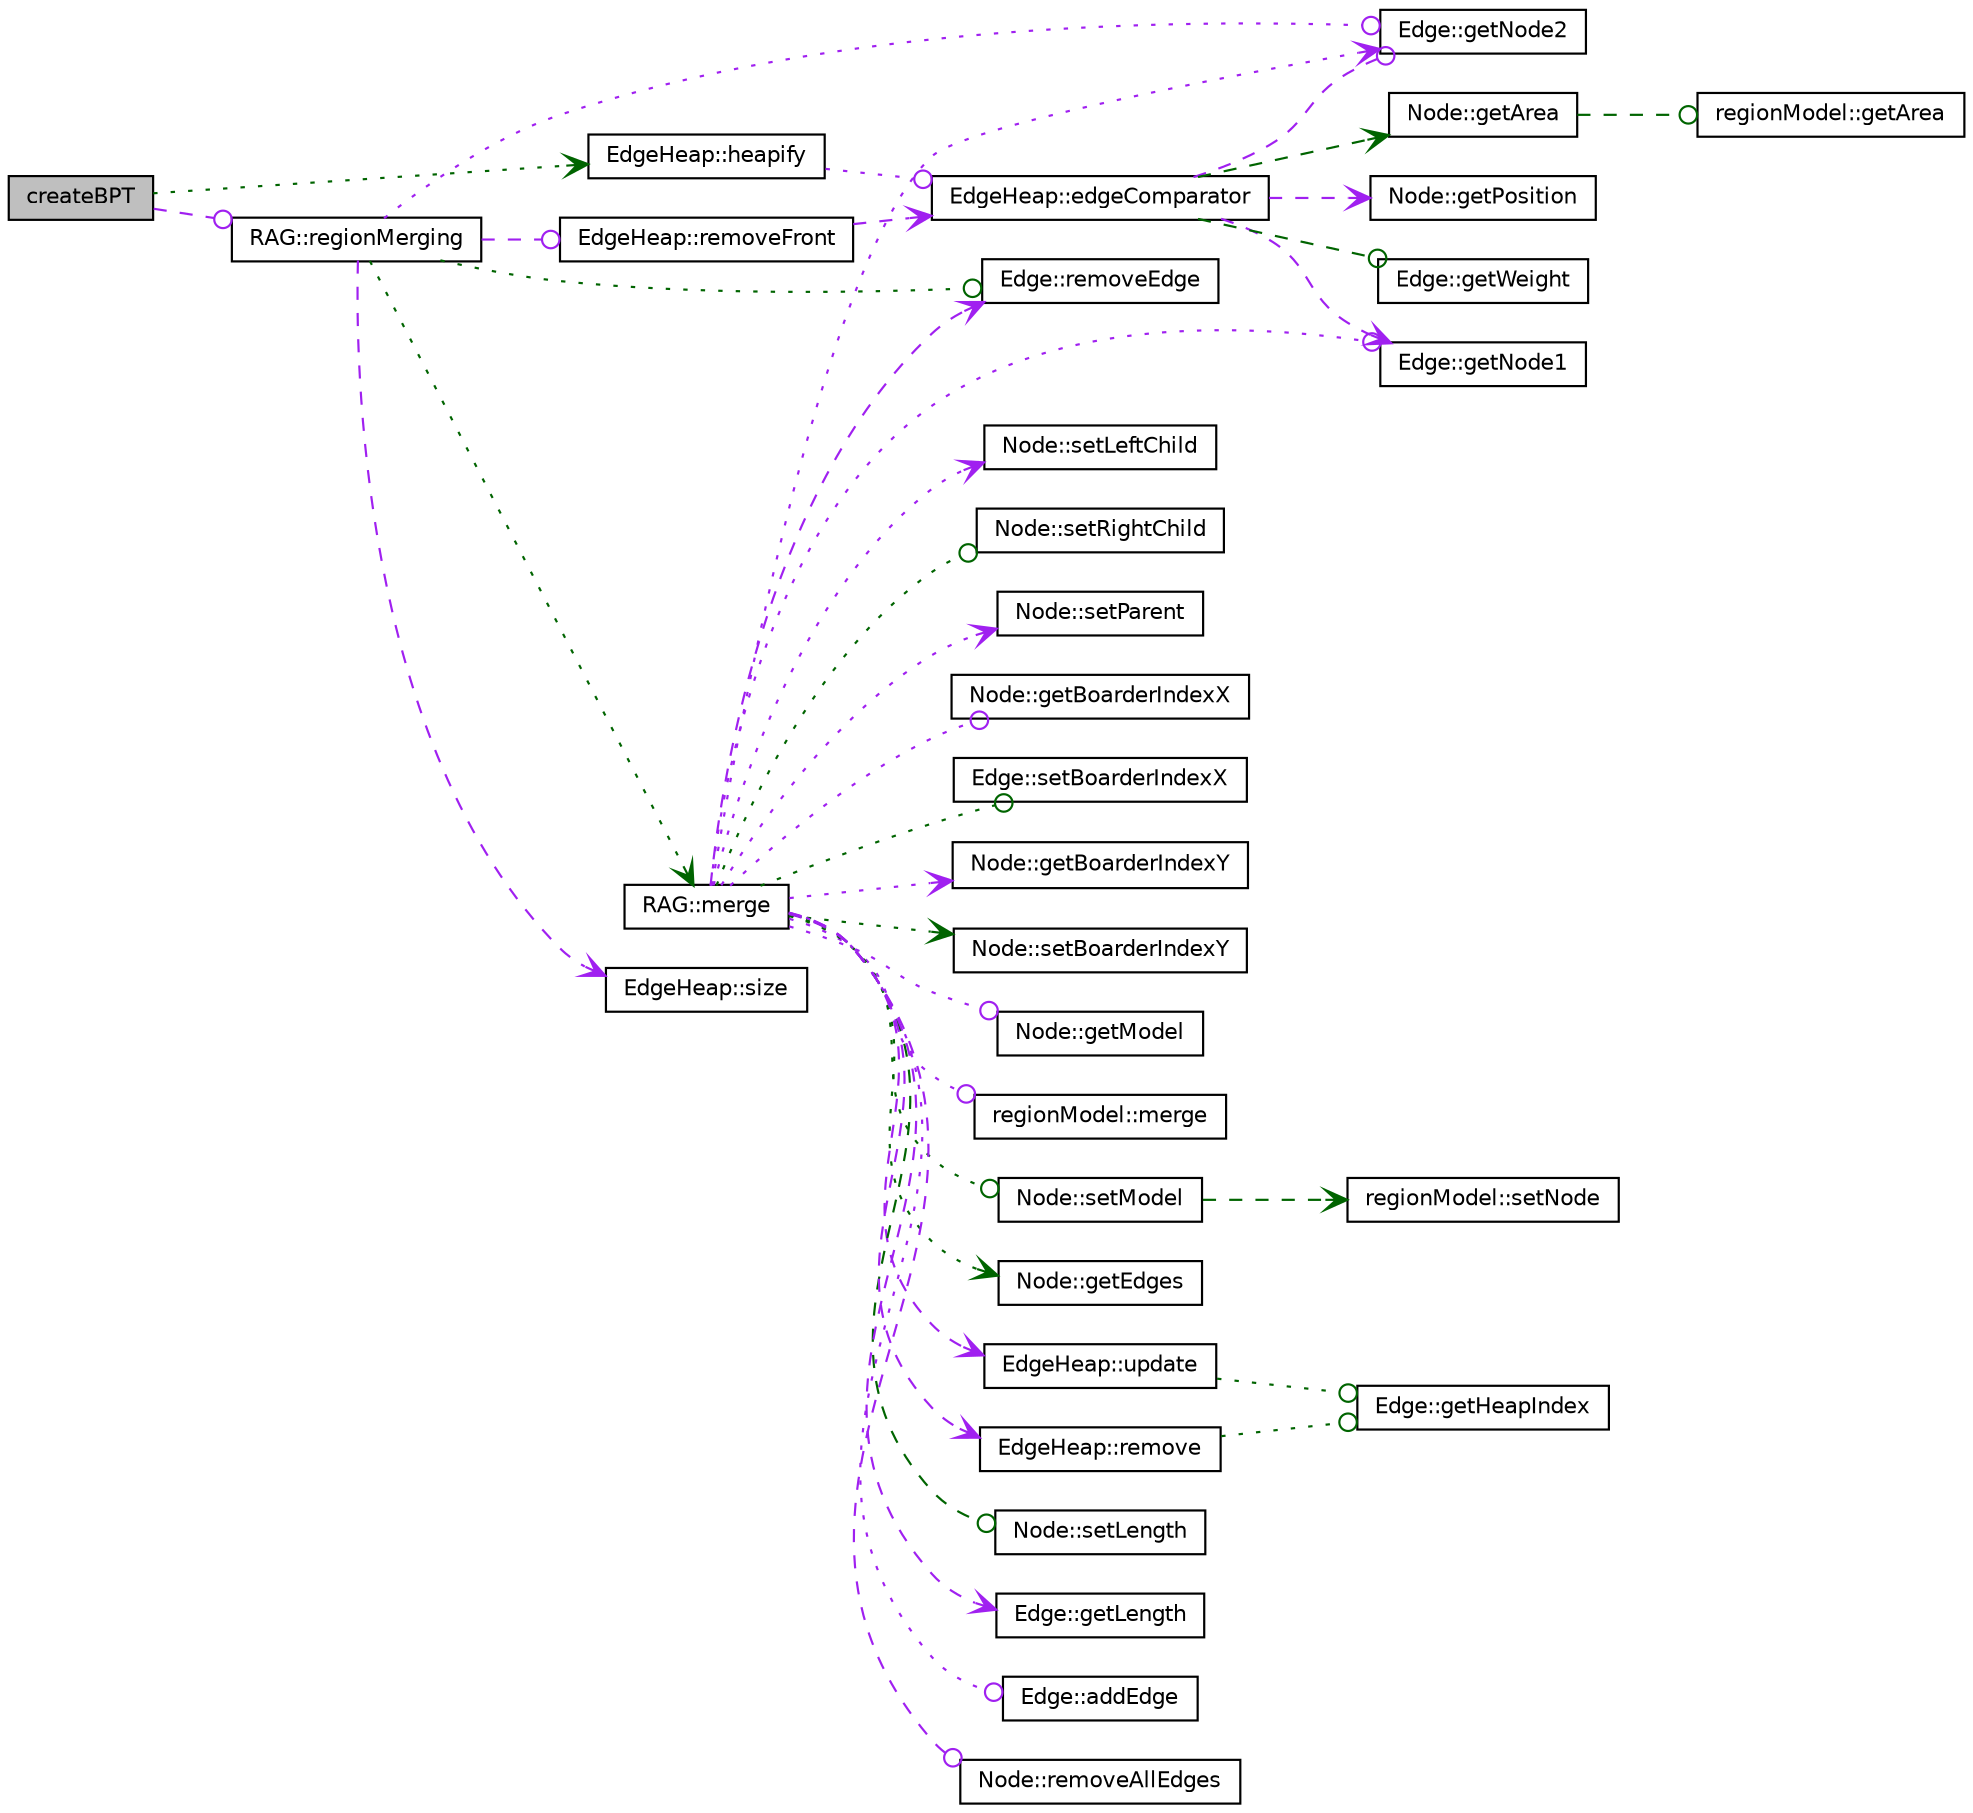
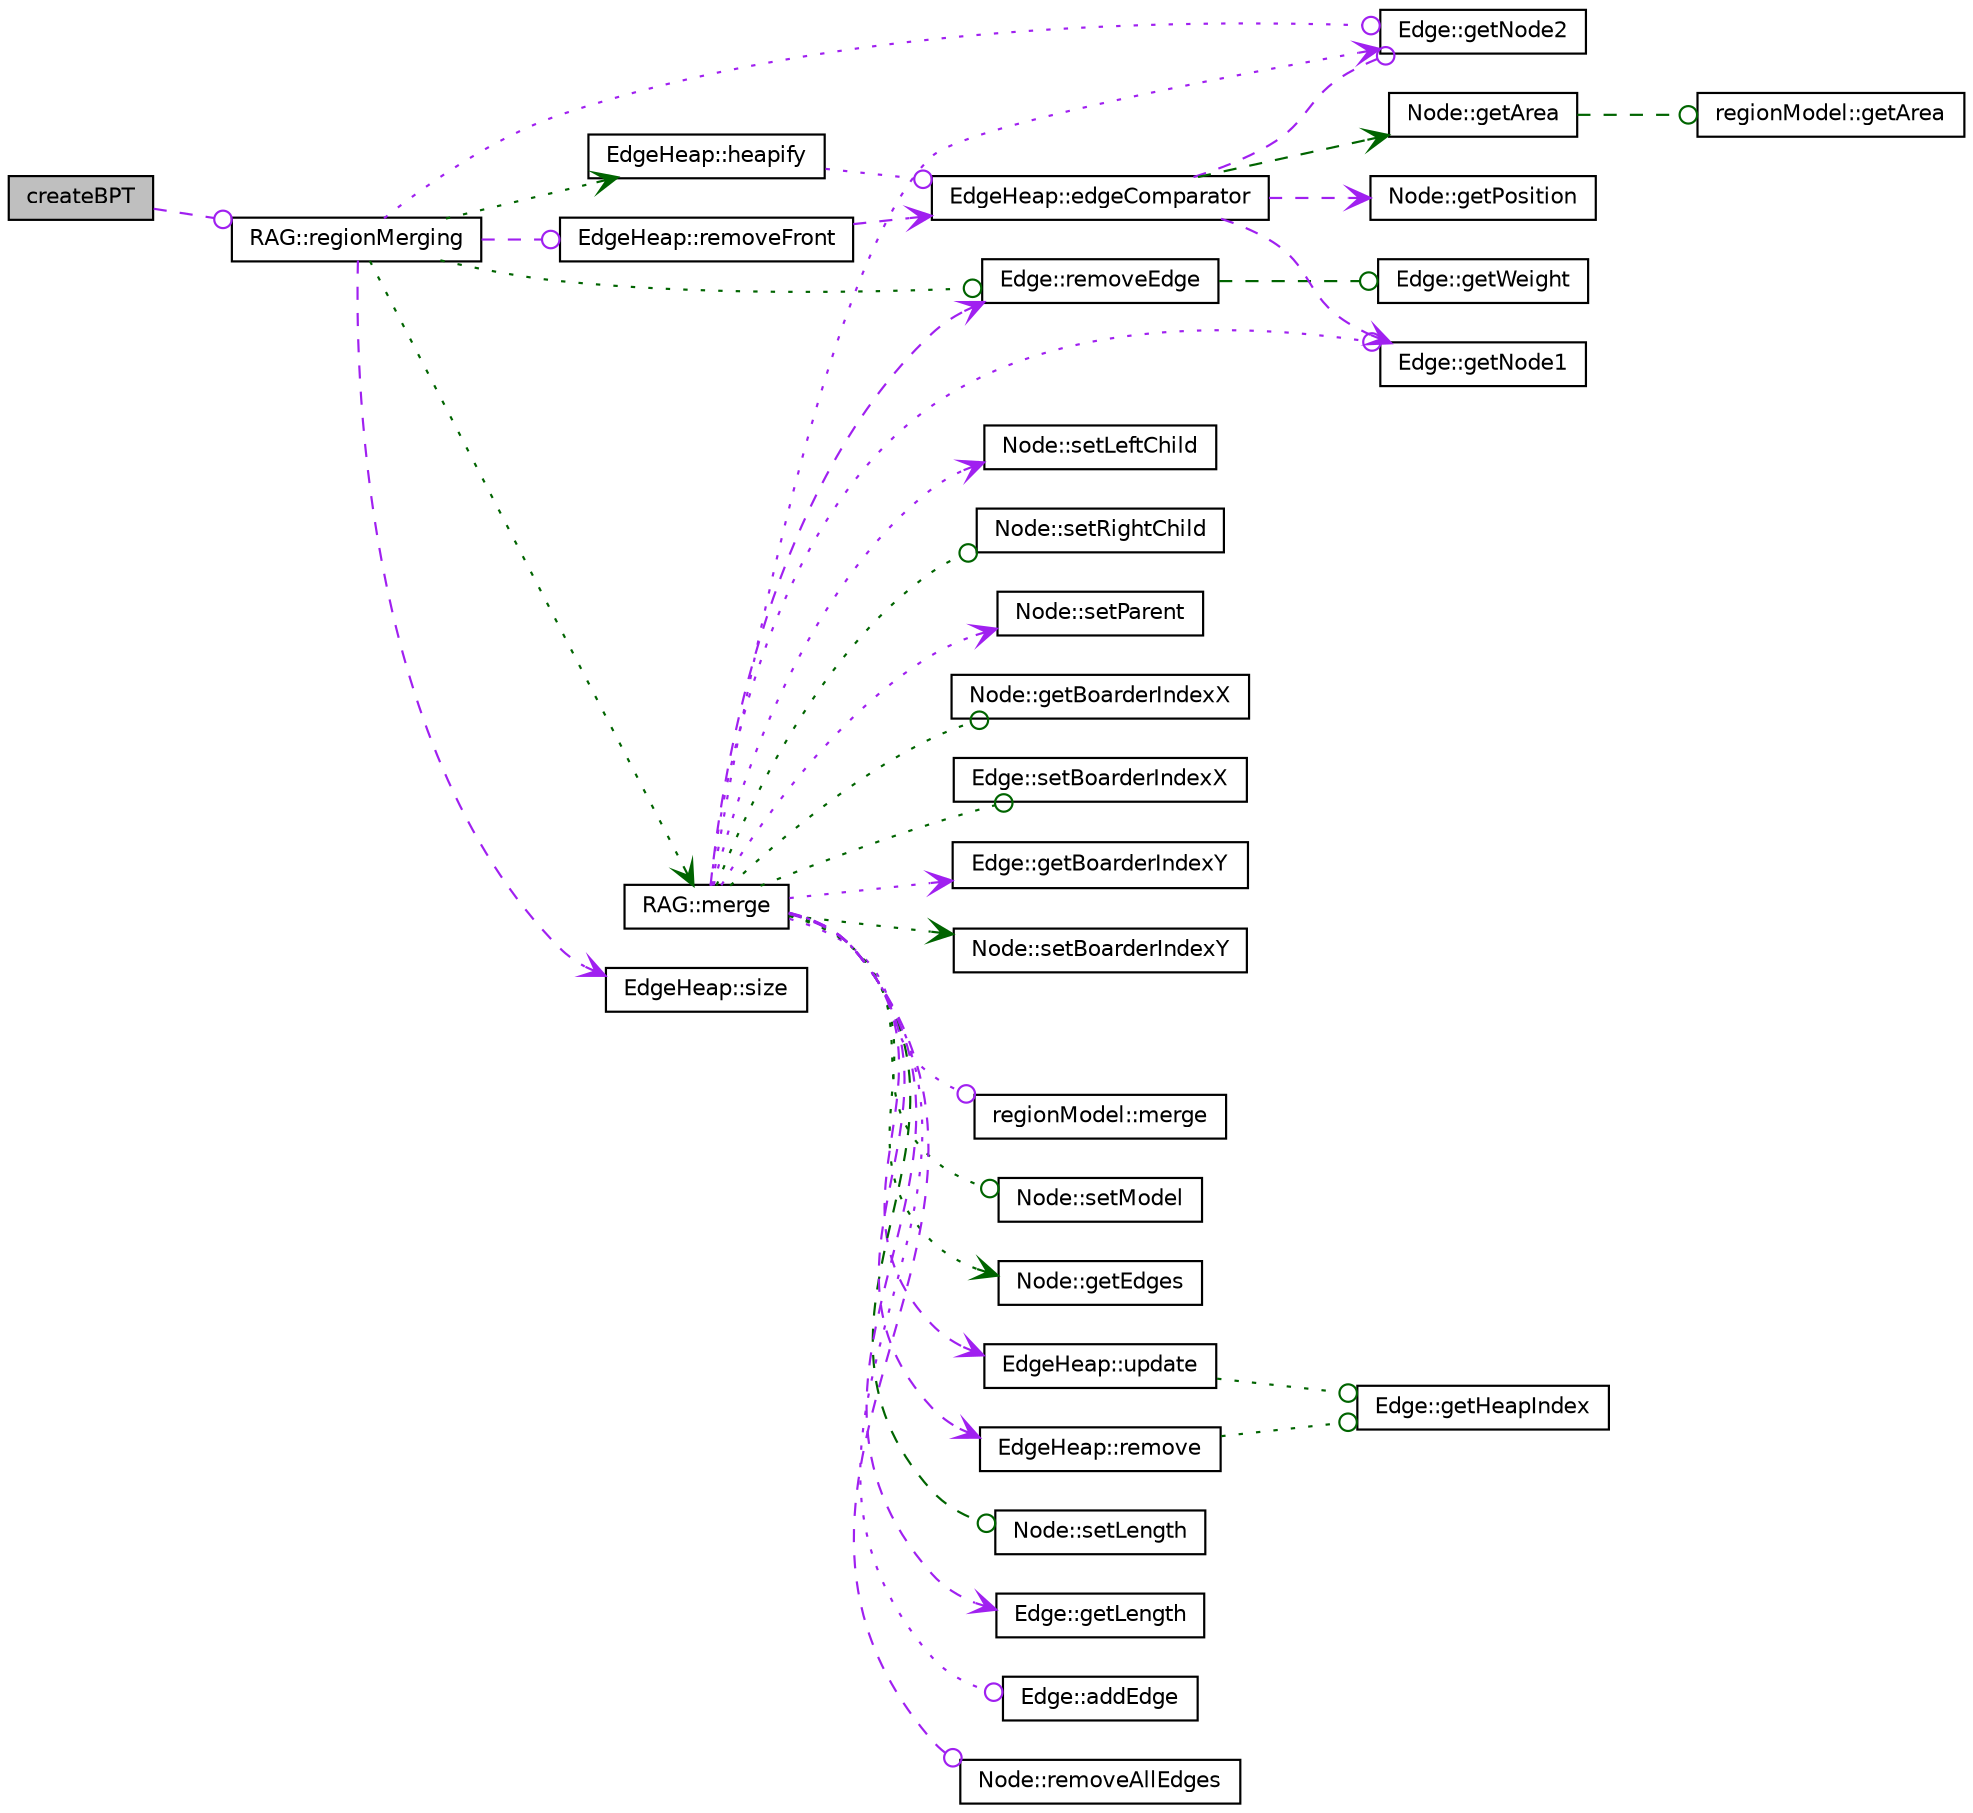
(359, 179) -> (521, 200)
(1292, 240) -> (1290, 281)
(843, 792) -> (843, 792)
(1100, 865) -> (1100, 865)
(1100, 1034) -> none
(1483, 1200) -> none
